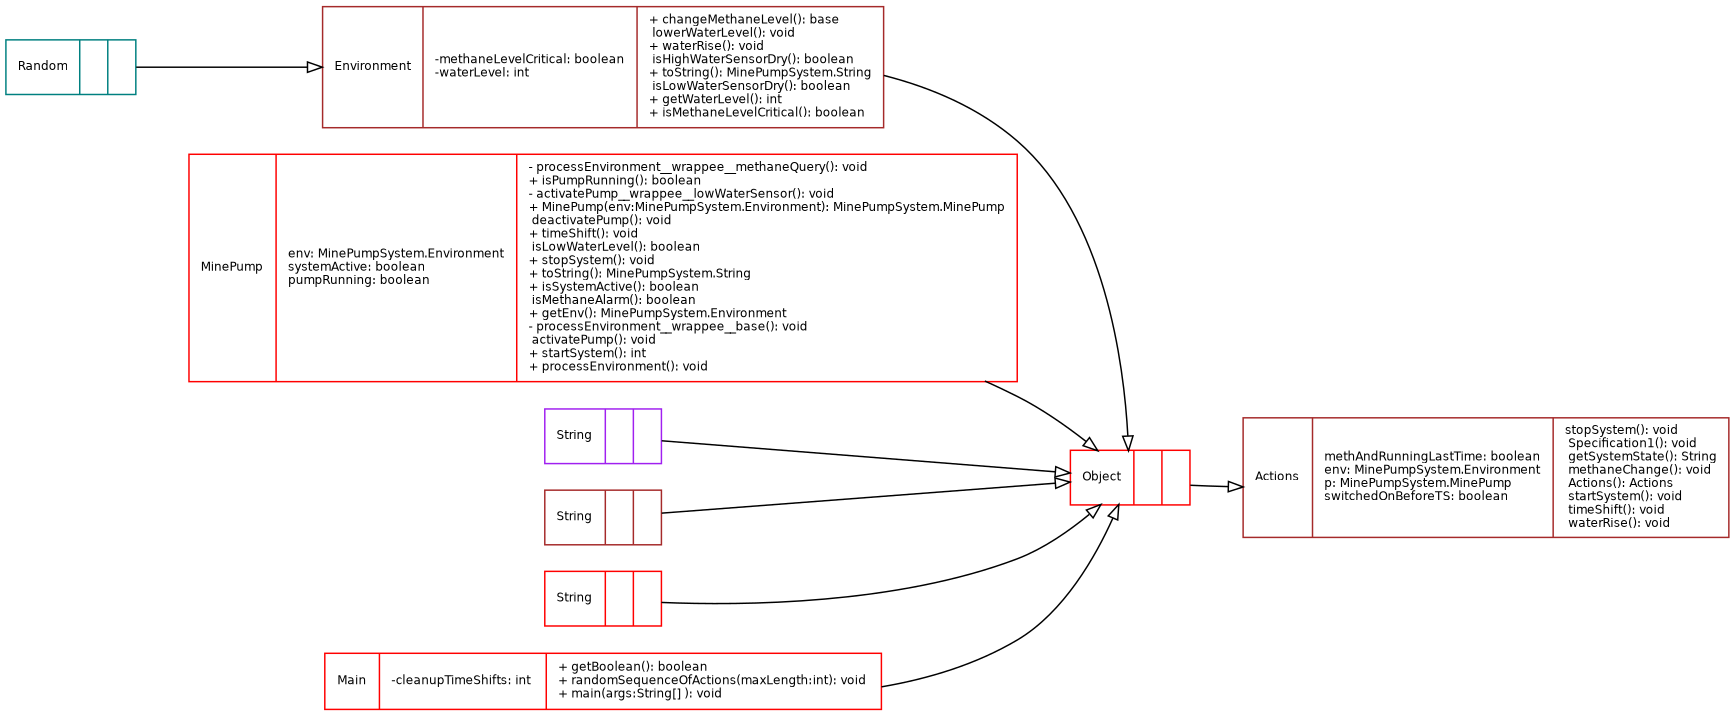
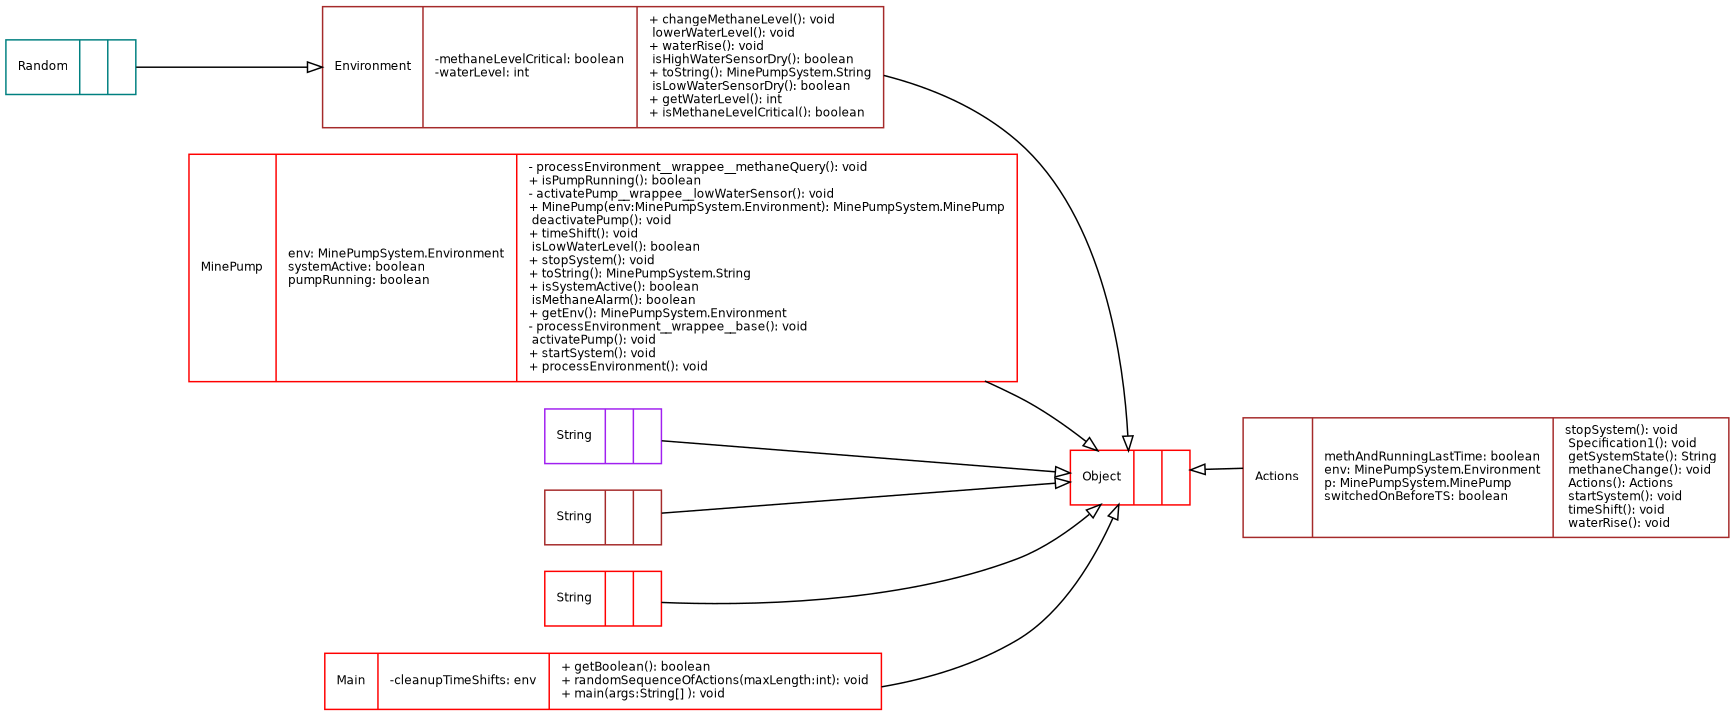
(745, 20) -> (743, 20)
(588, 354) -> (593, 354)
(1209, 486) -> (1224, 469)
(461, 681) -> (464, 681)
